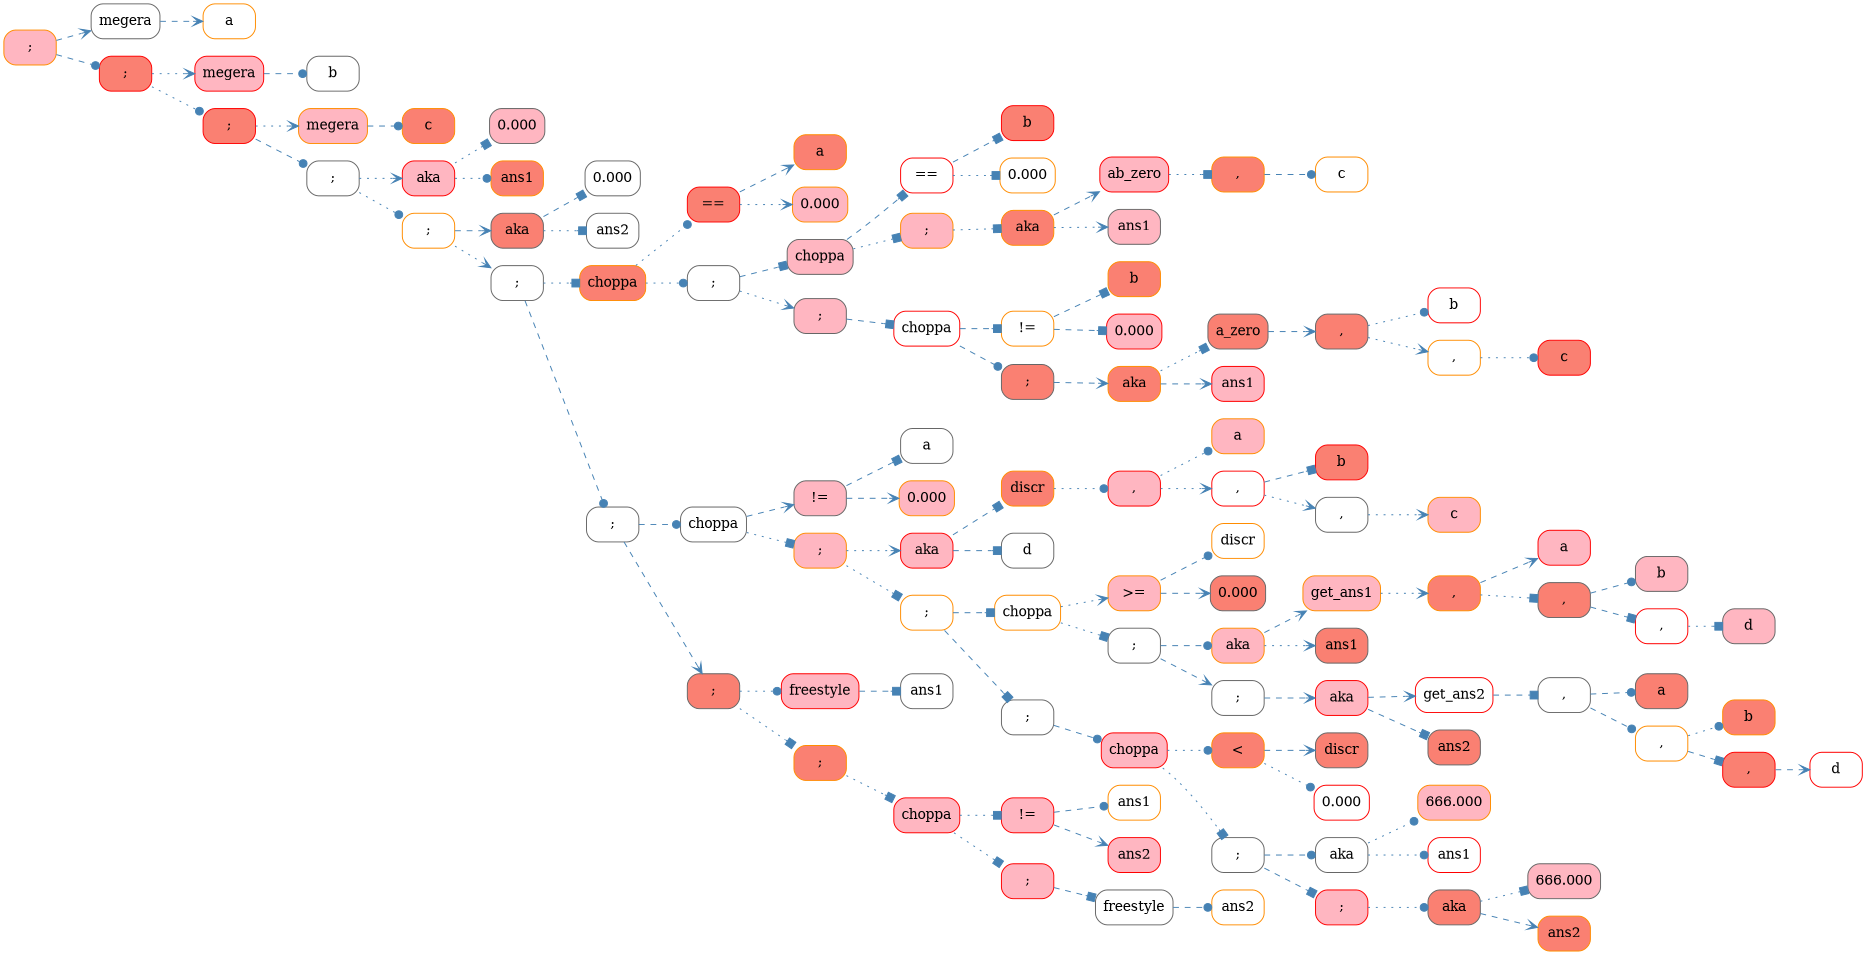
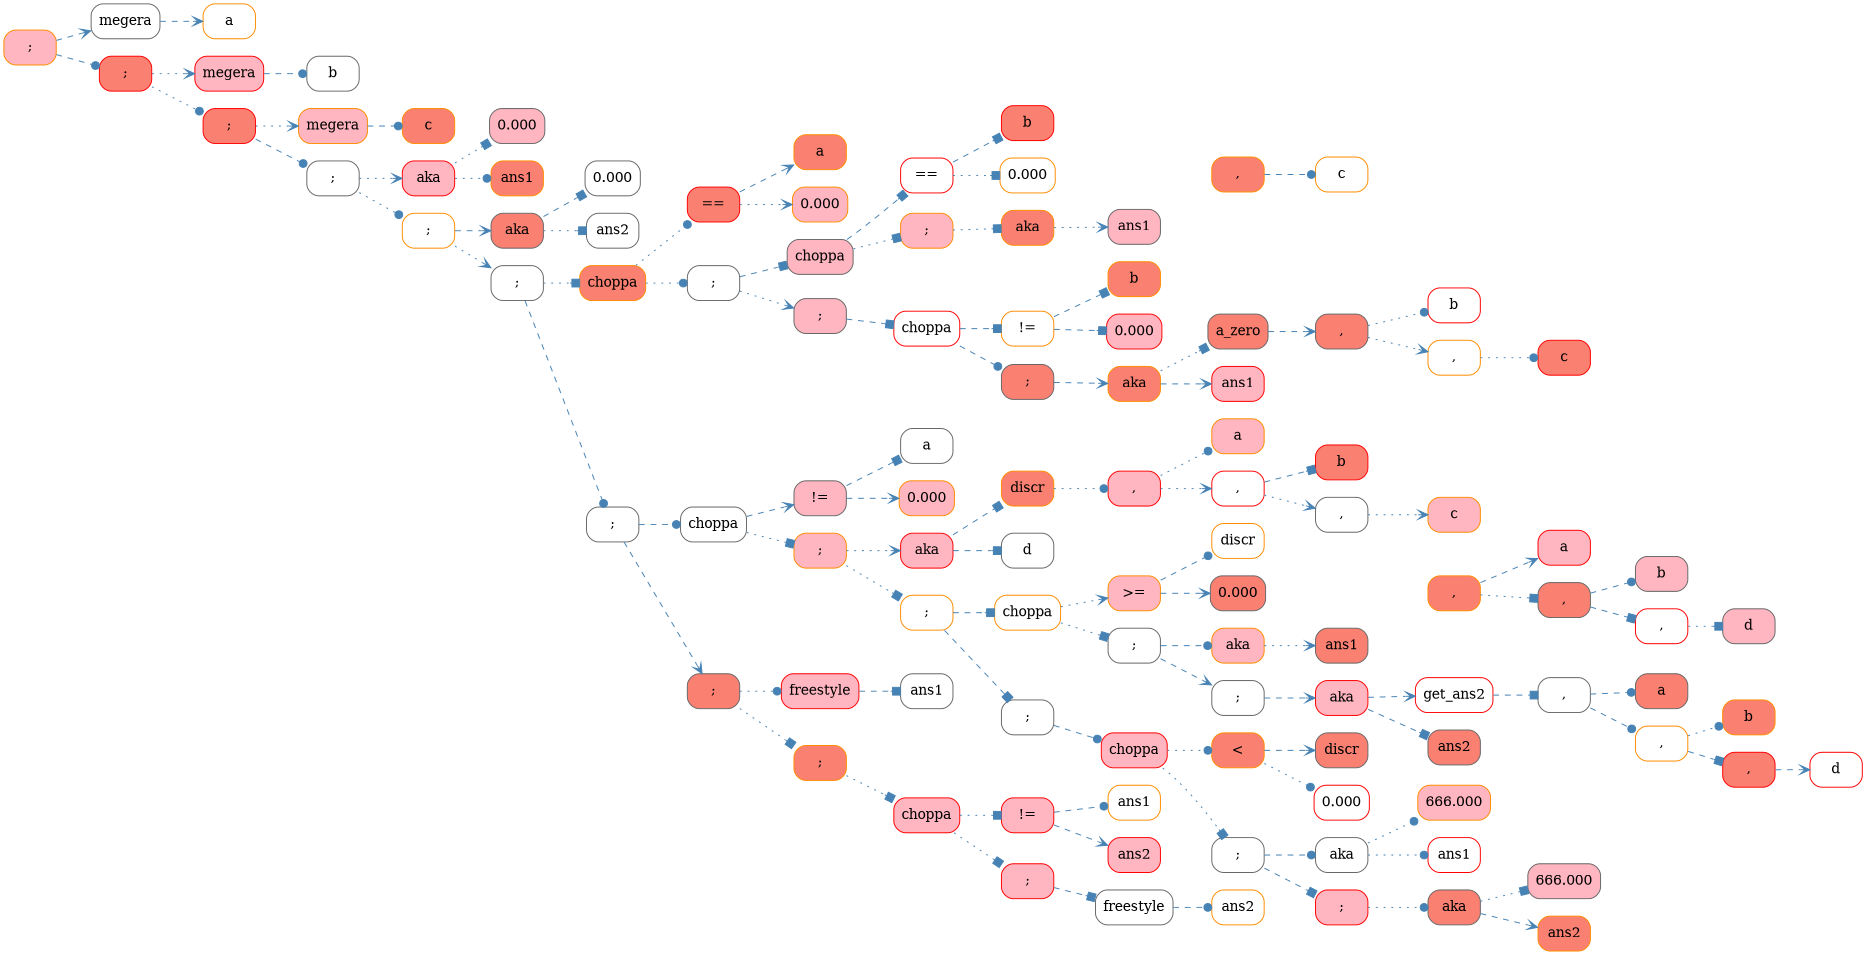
(1134, 174) -> none
(1342, 593) -> none
